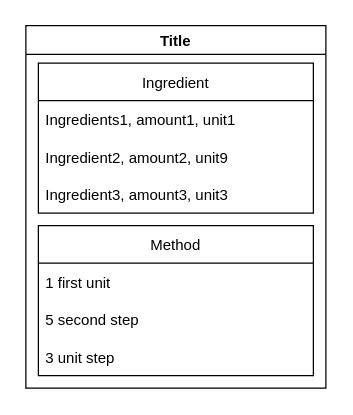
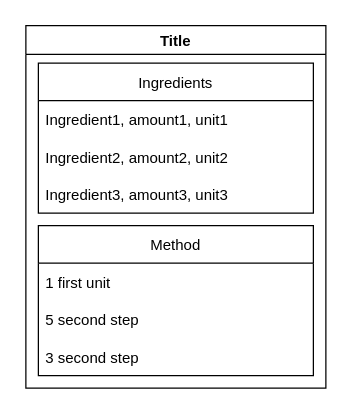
(175, 83) -> (175, 83)
(151, 120) -> (147, 120)
(147, 158) -> (147, 158)
(85, 358) -> (96, 358)
